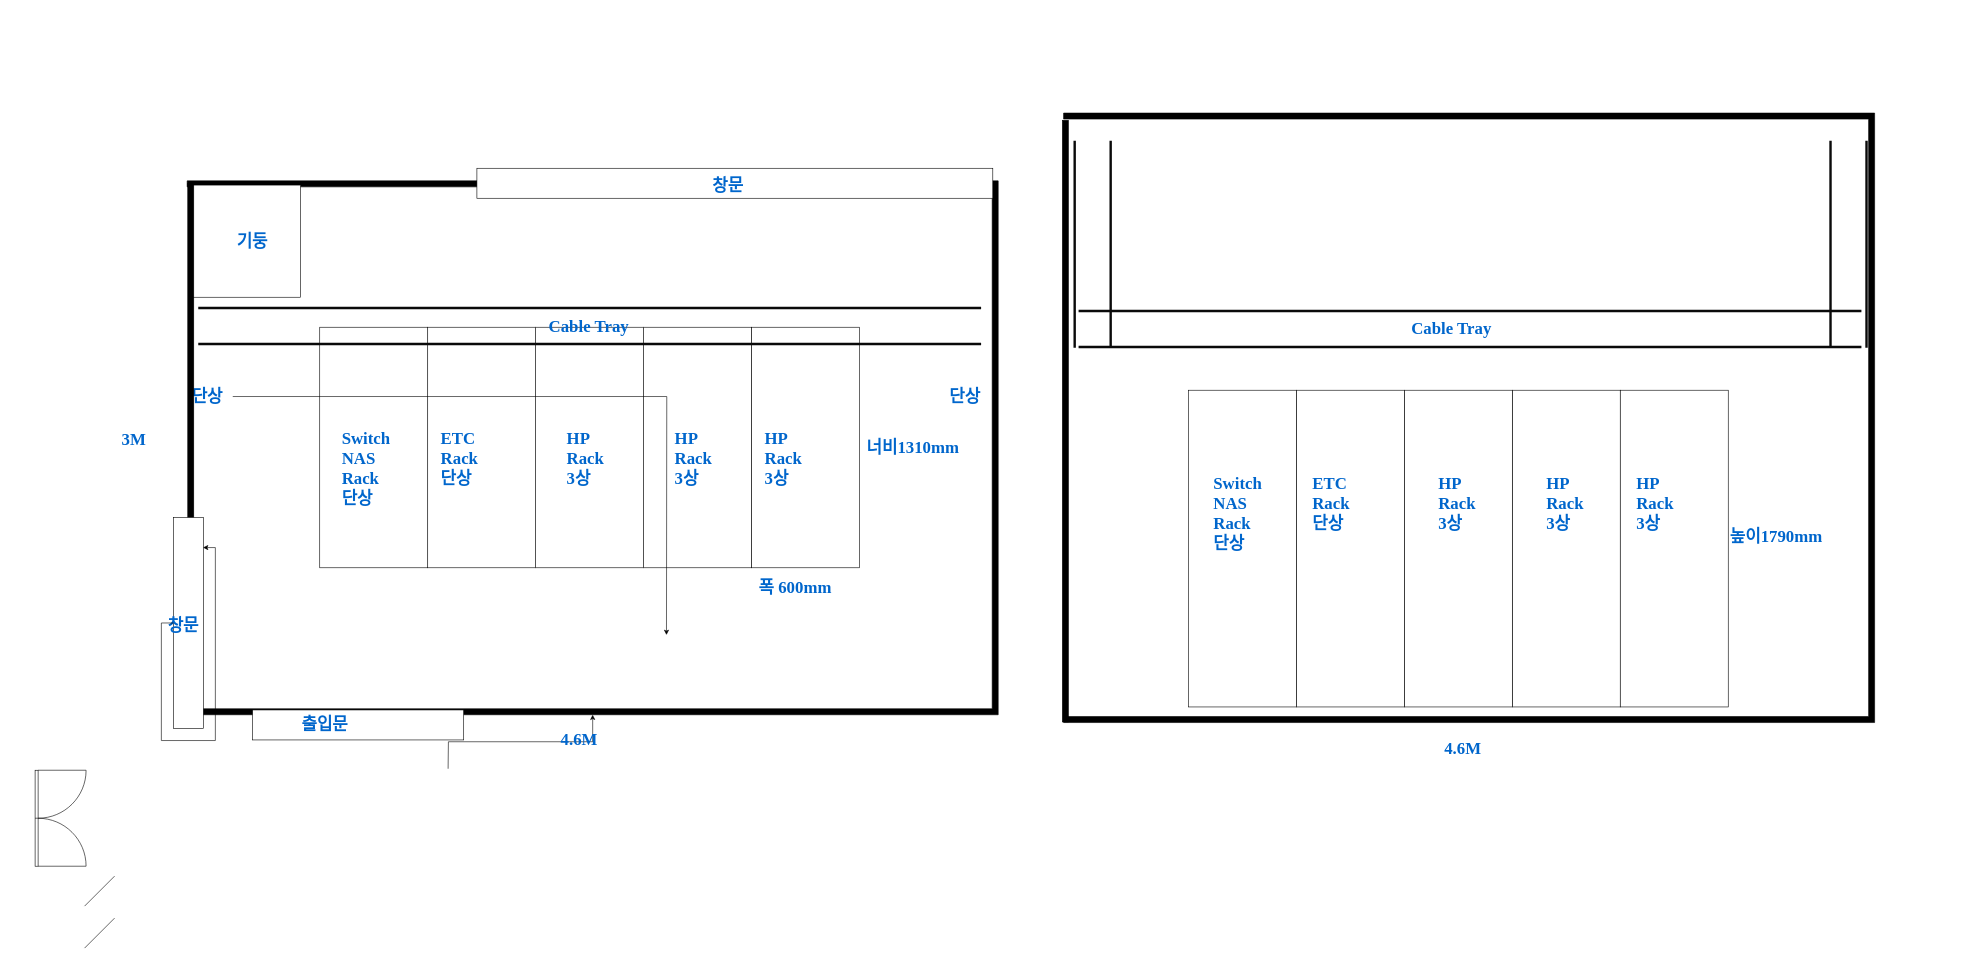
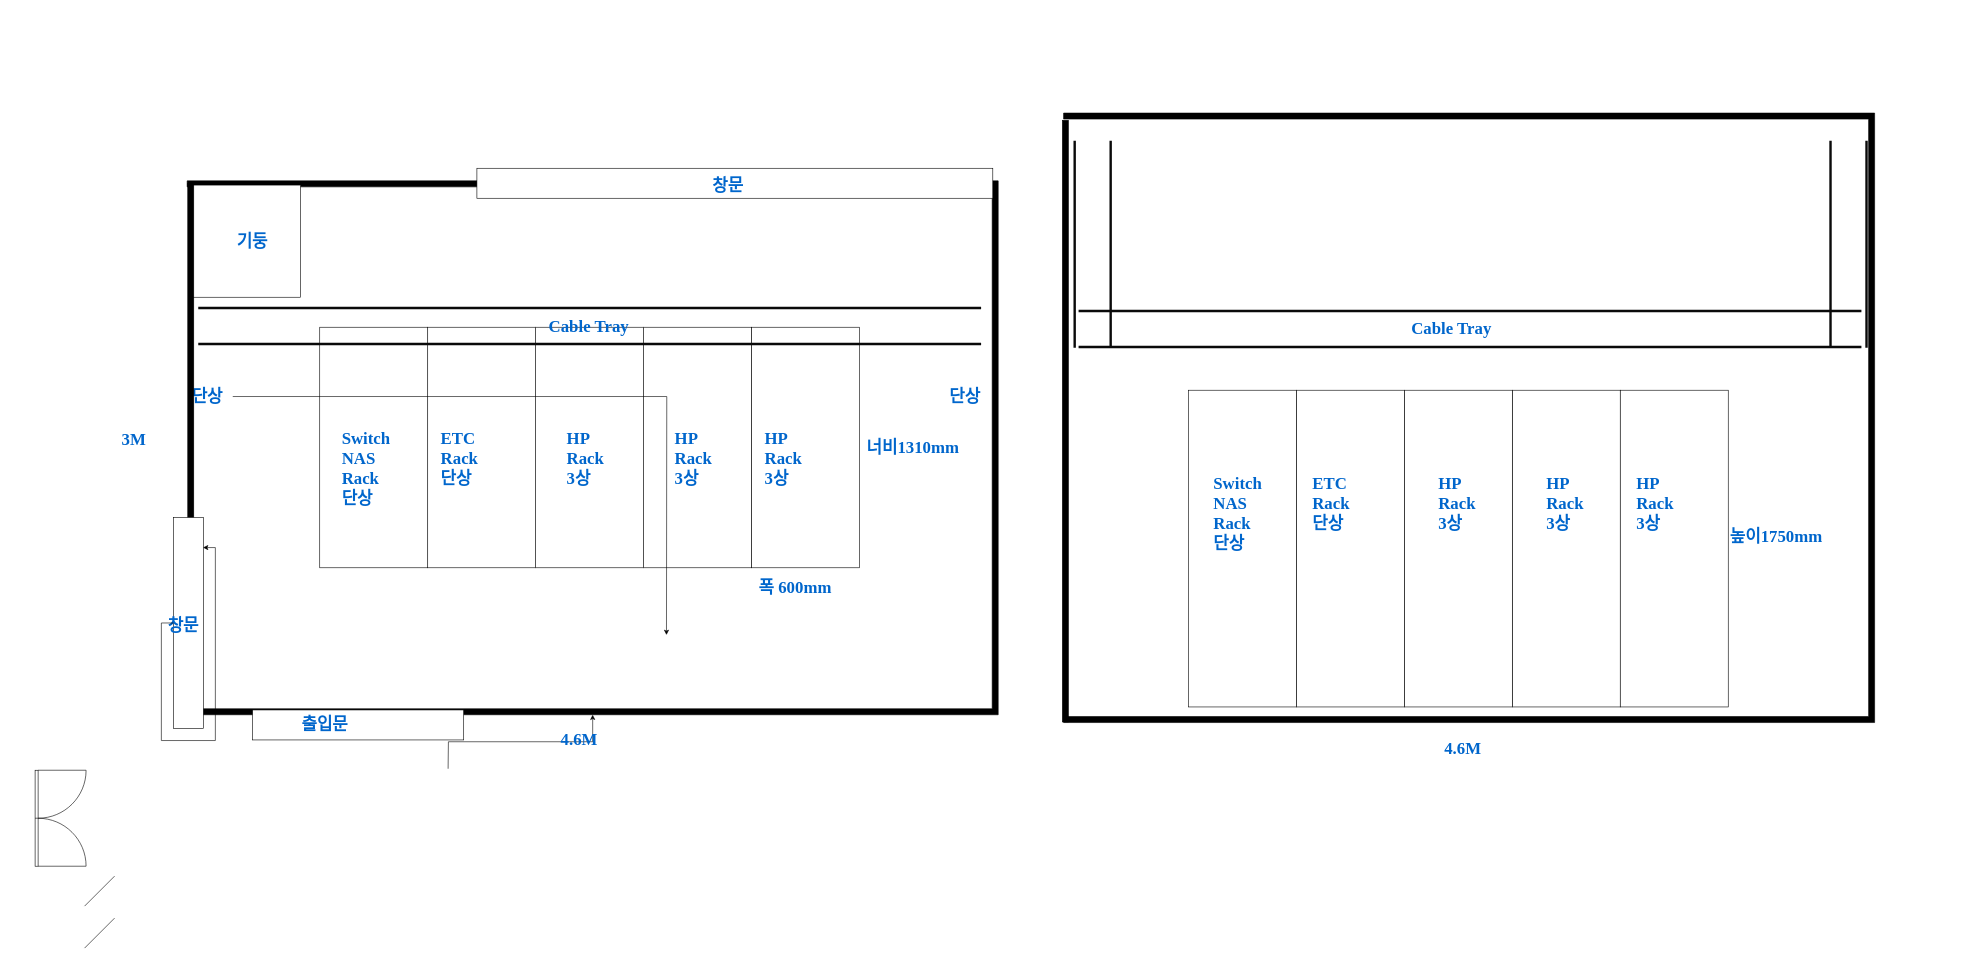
(1775, 537) -> (1775, 537)
